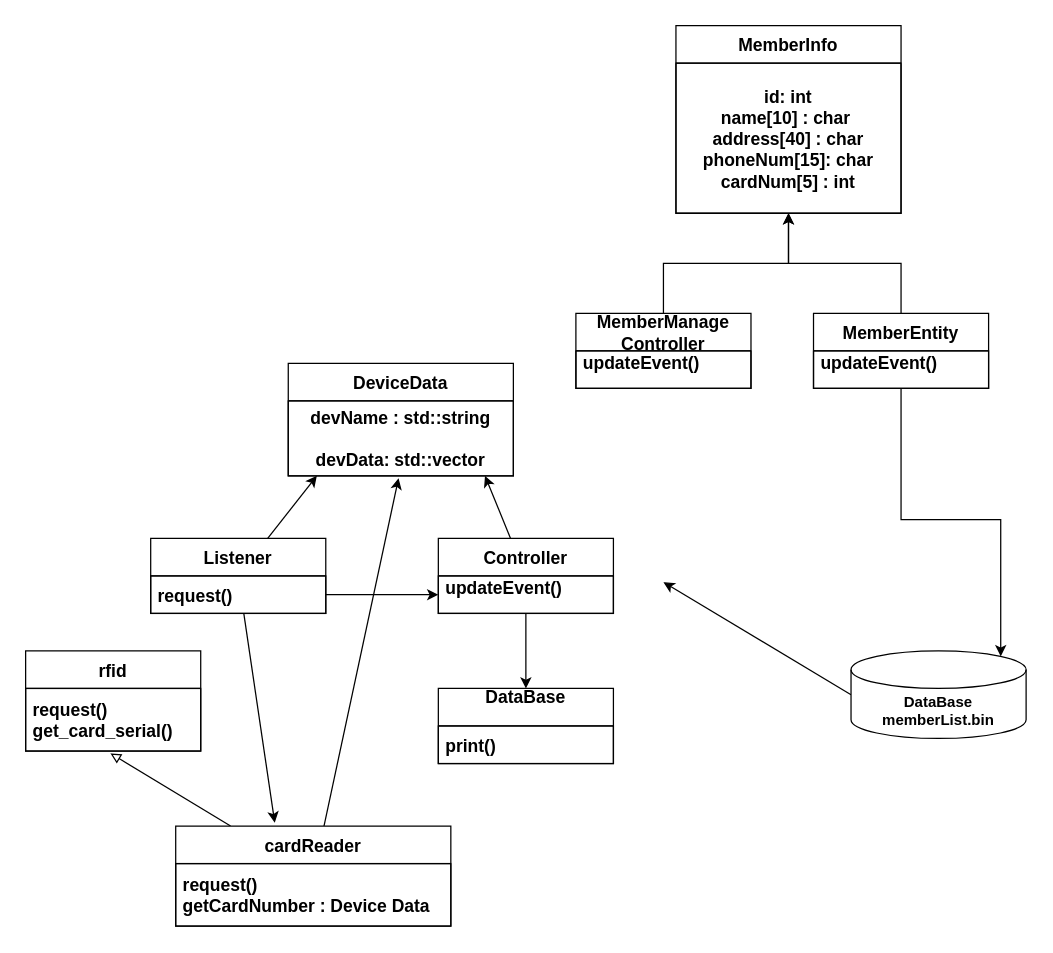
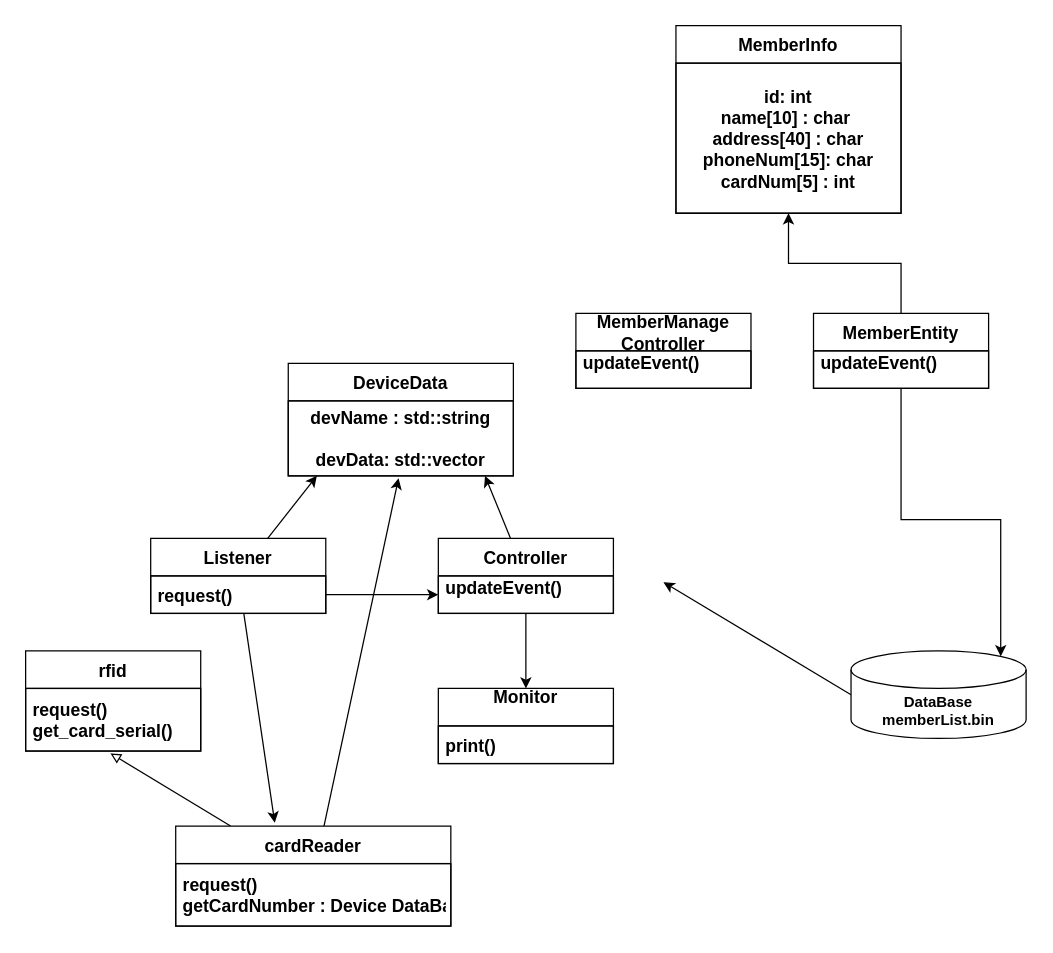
(699, 263) -> none
(525, 697) -> (525, 697)
(227, 885) -> (227, 885)
